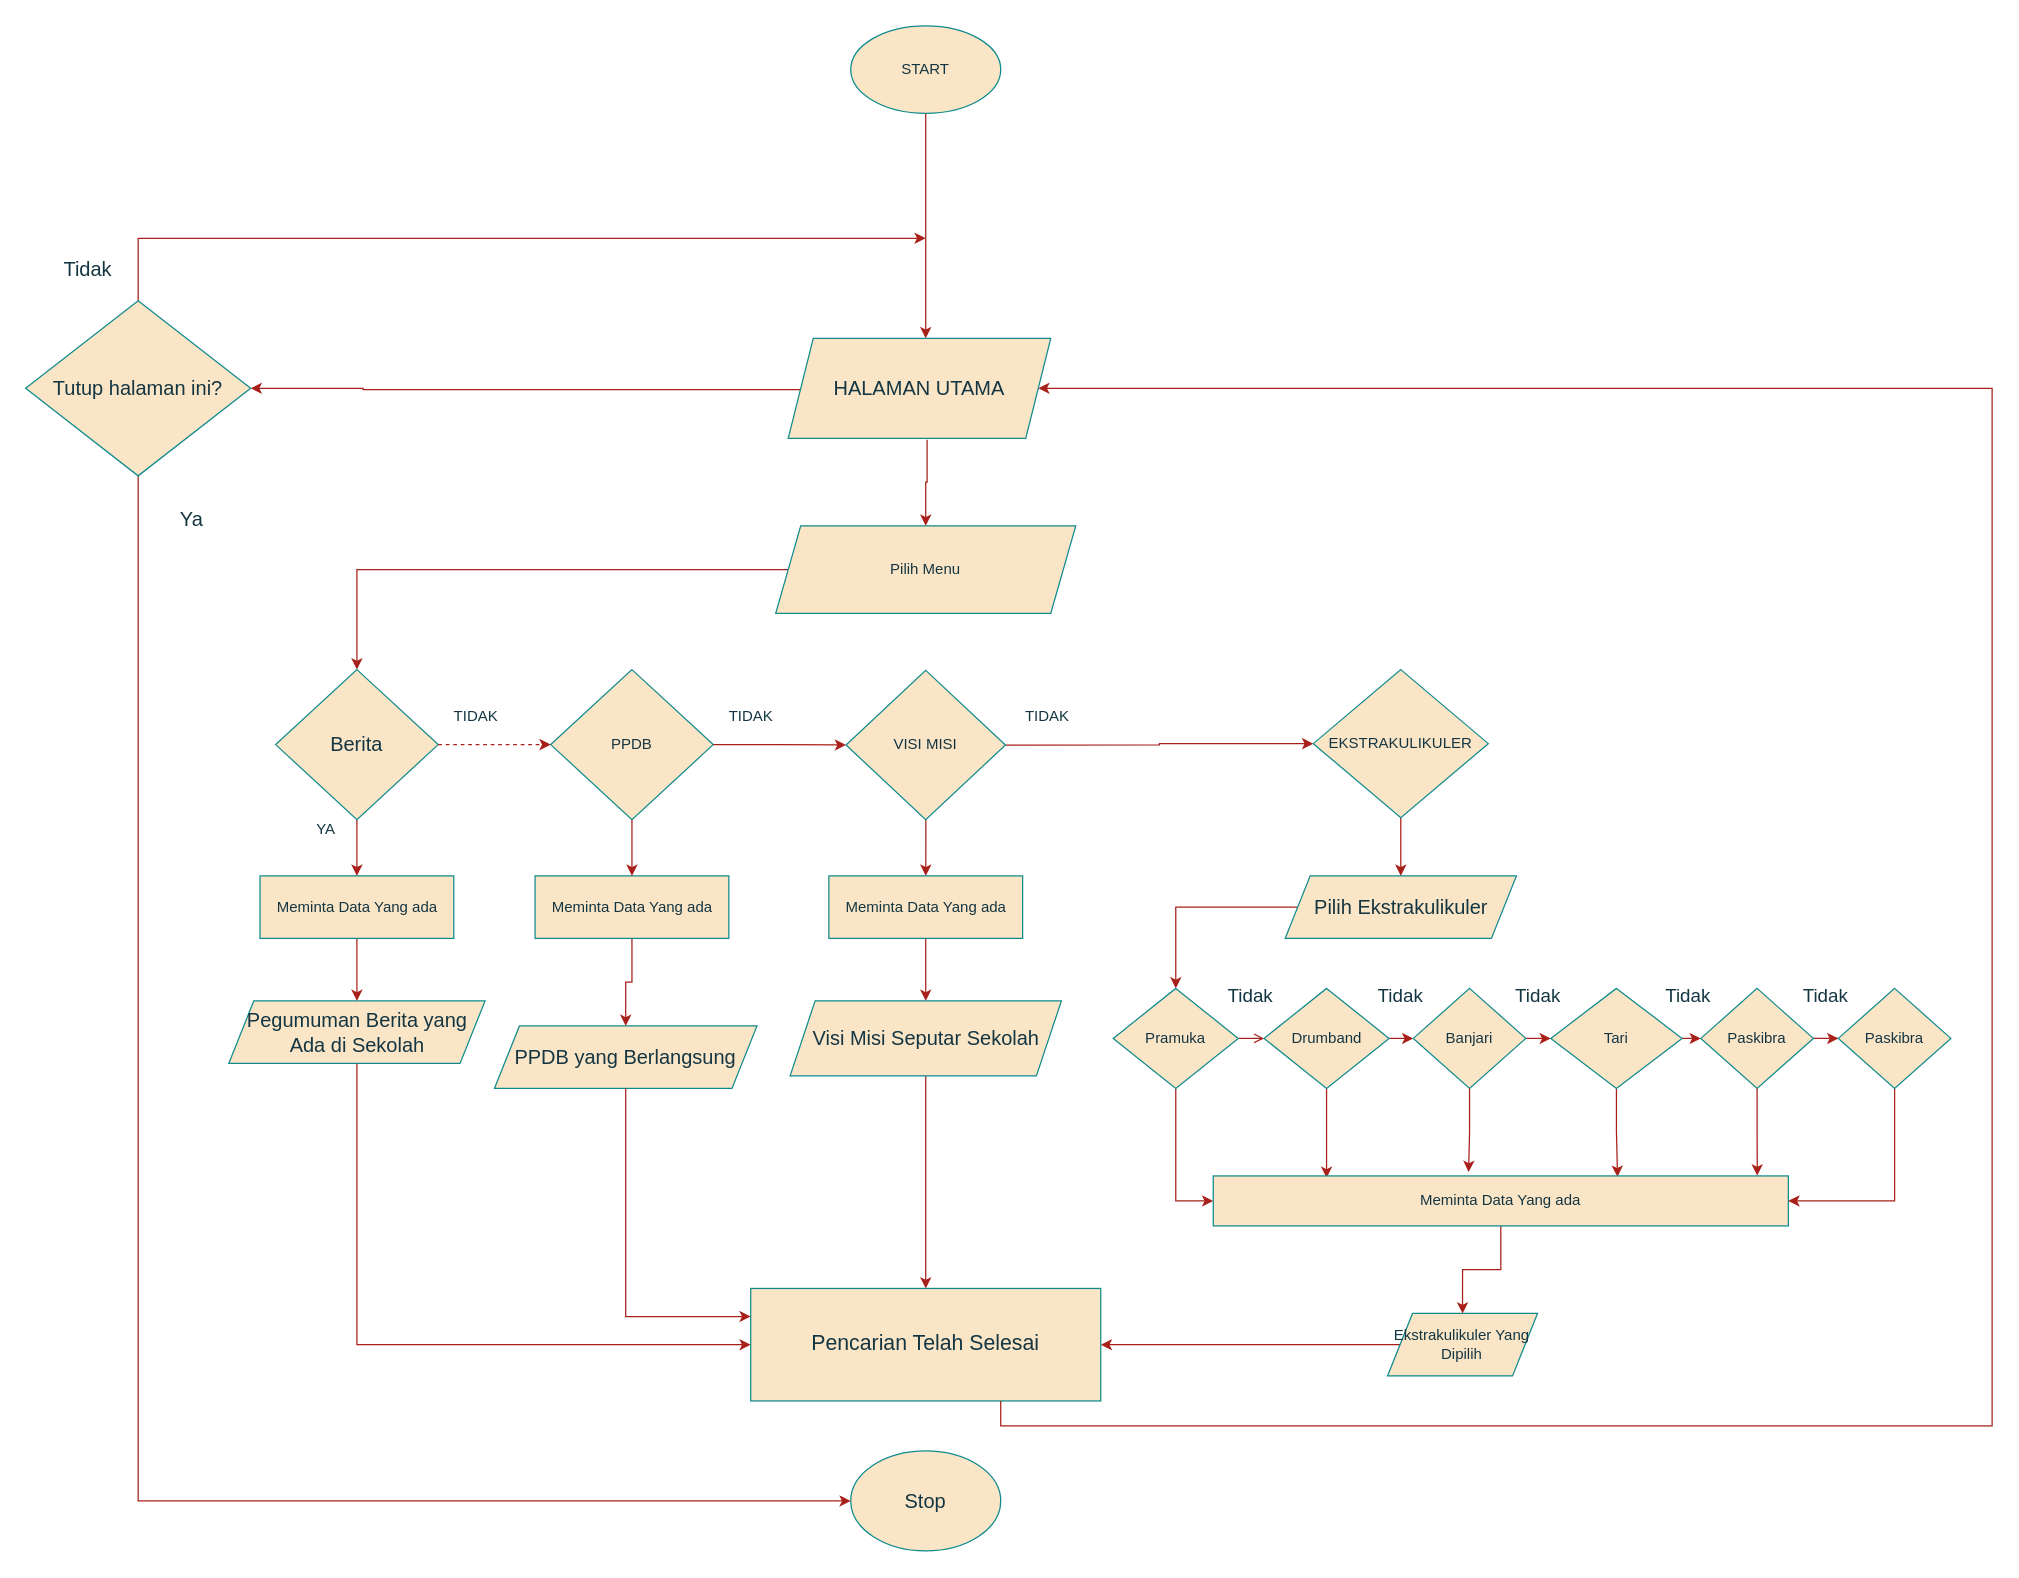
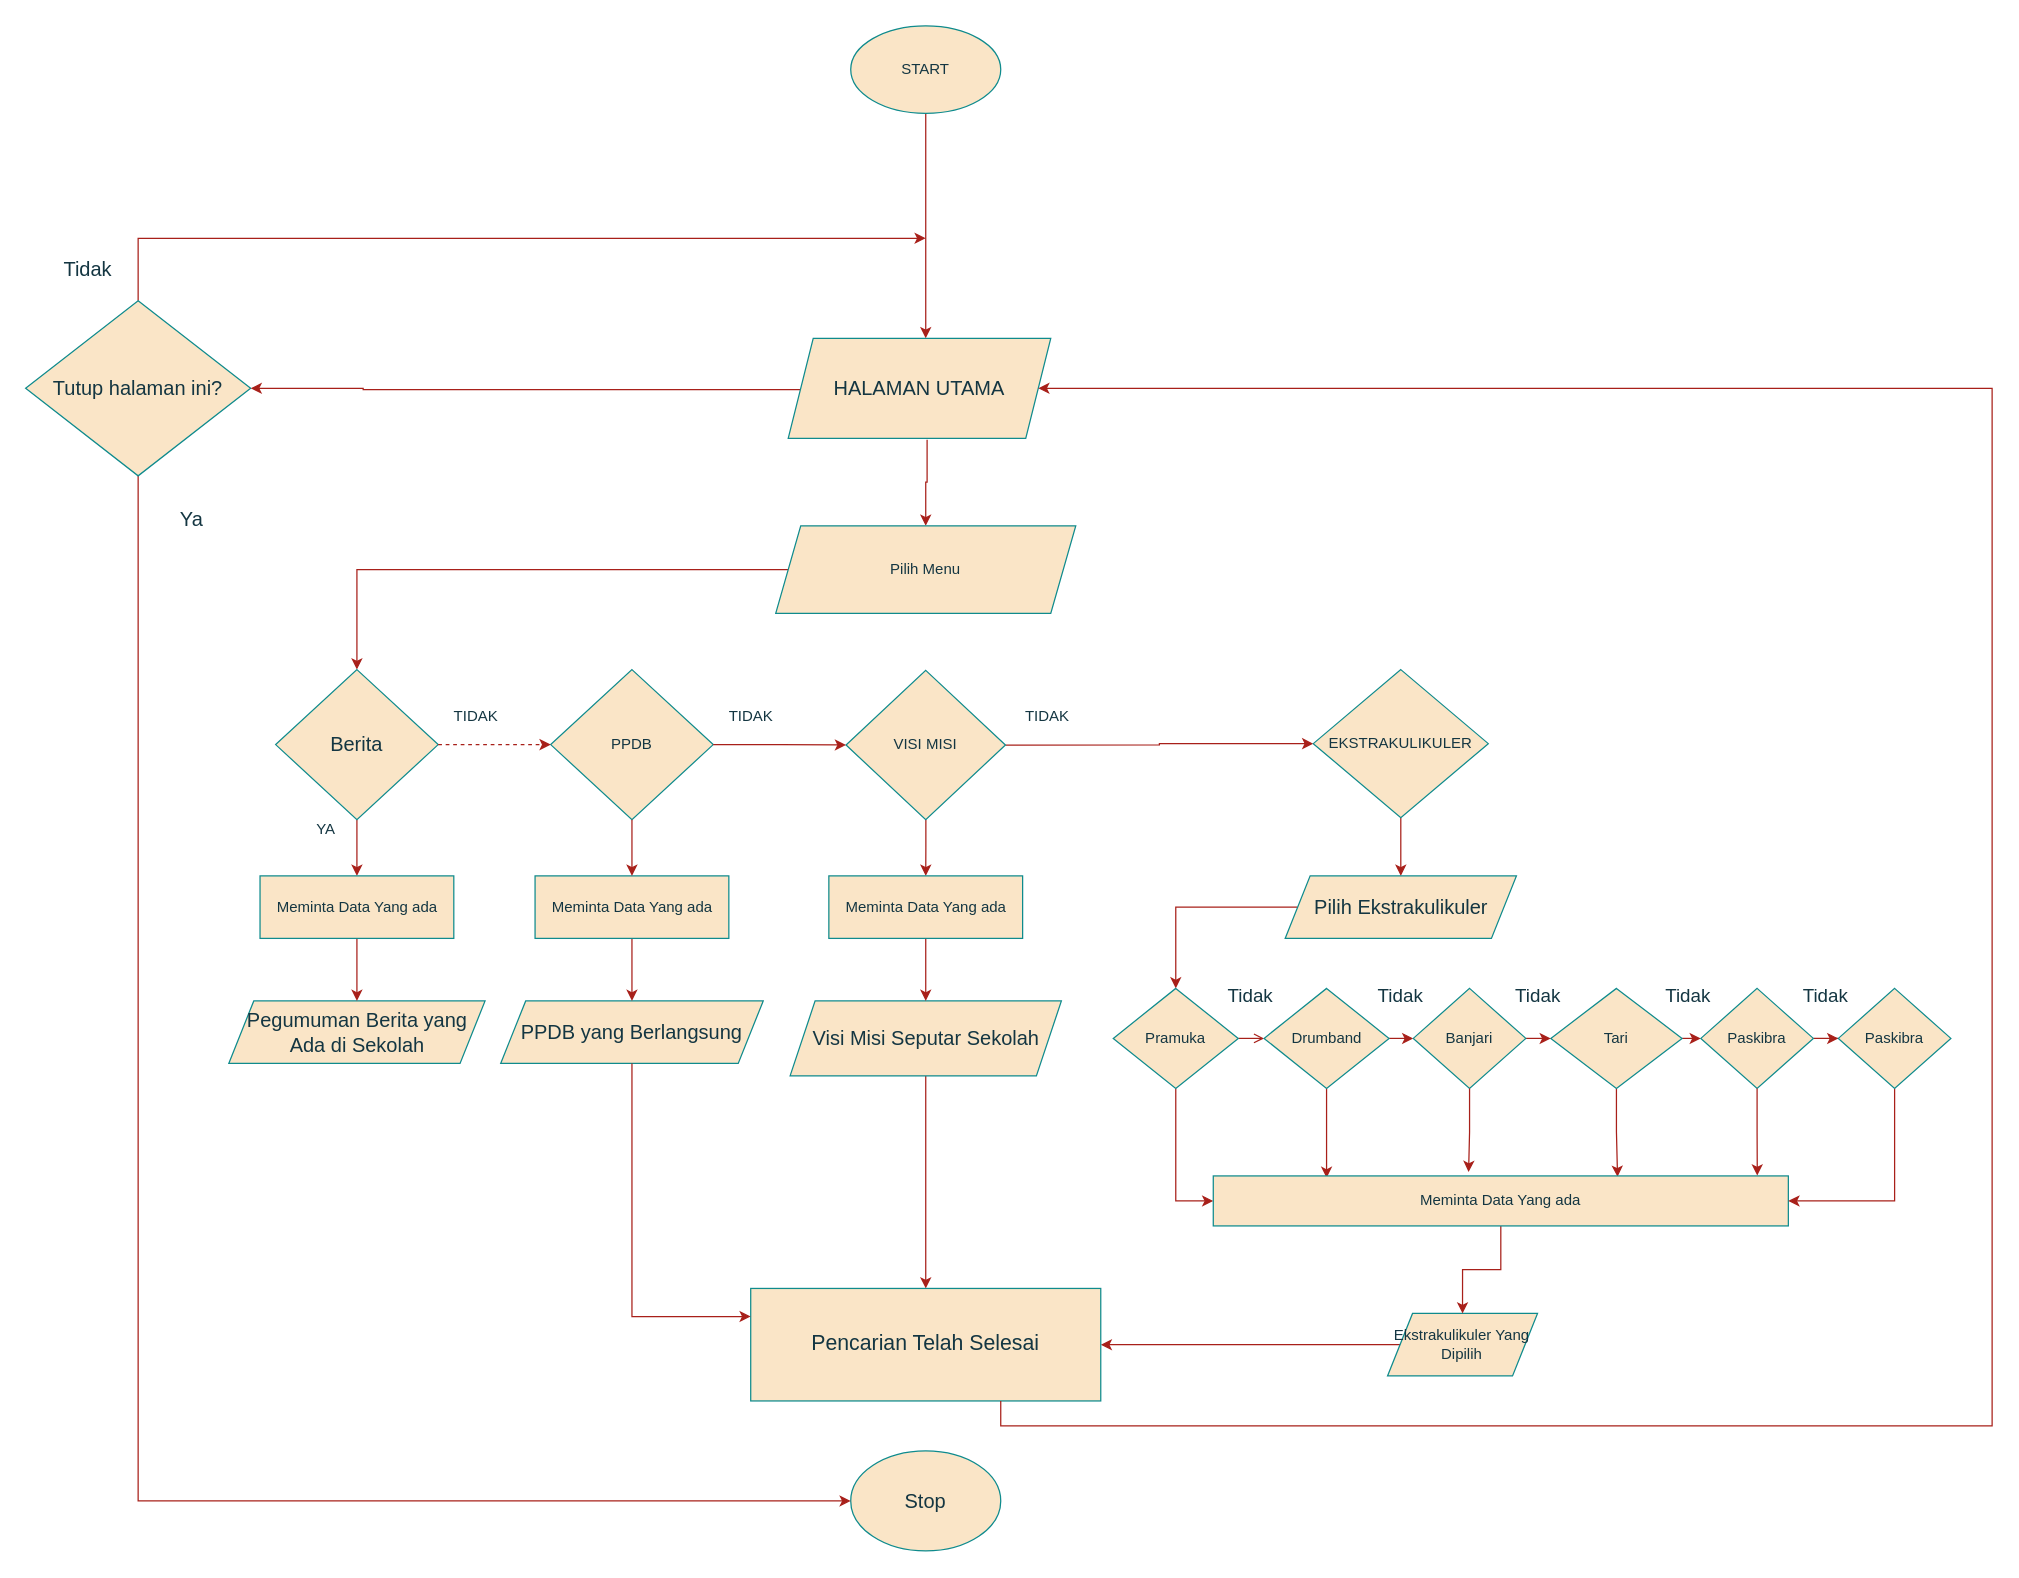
(626, 1057) -> (632, 1032)
(409, 1344) -> none
